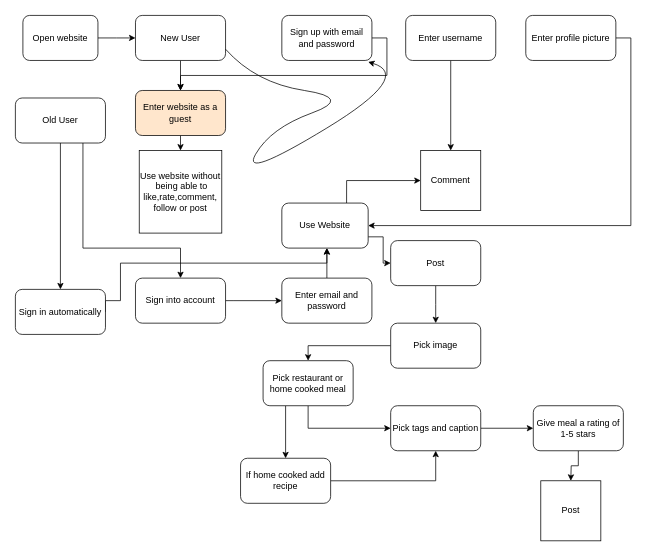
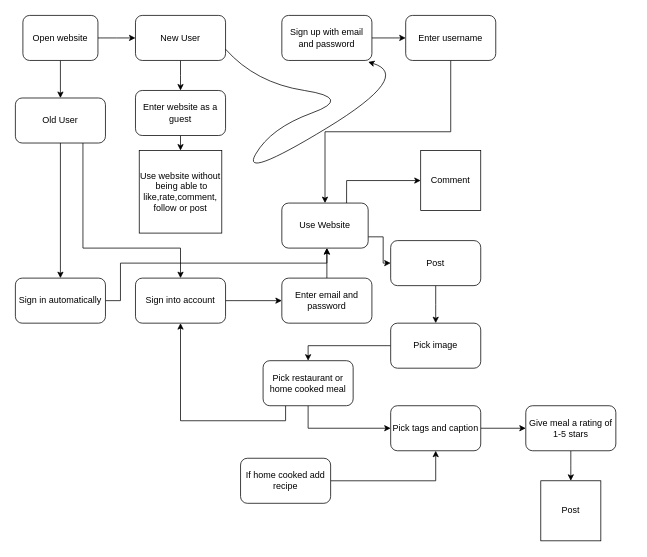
(570, 38) -> none
(305, 75) -> (399, 38)
none -> (60, 77)
(180, 113) -> (180, 113)
(450, 137) -> (389, 132)
(503, 225) -> none
(60, 312) -> (60, 300)
(578, 428) -> (570, 428)
(285, 435) -> (188, 420)
